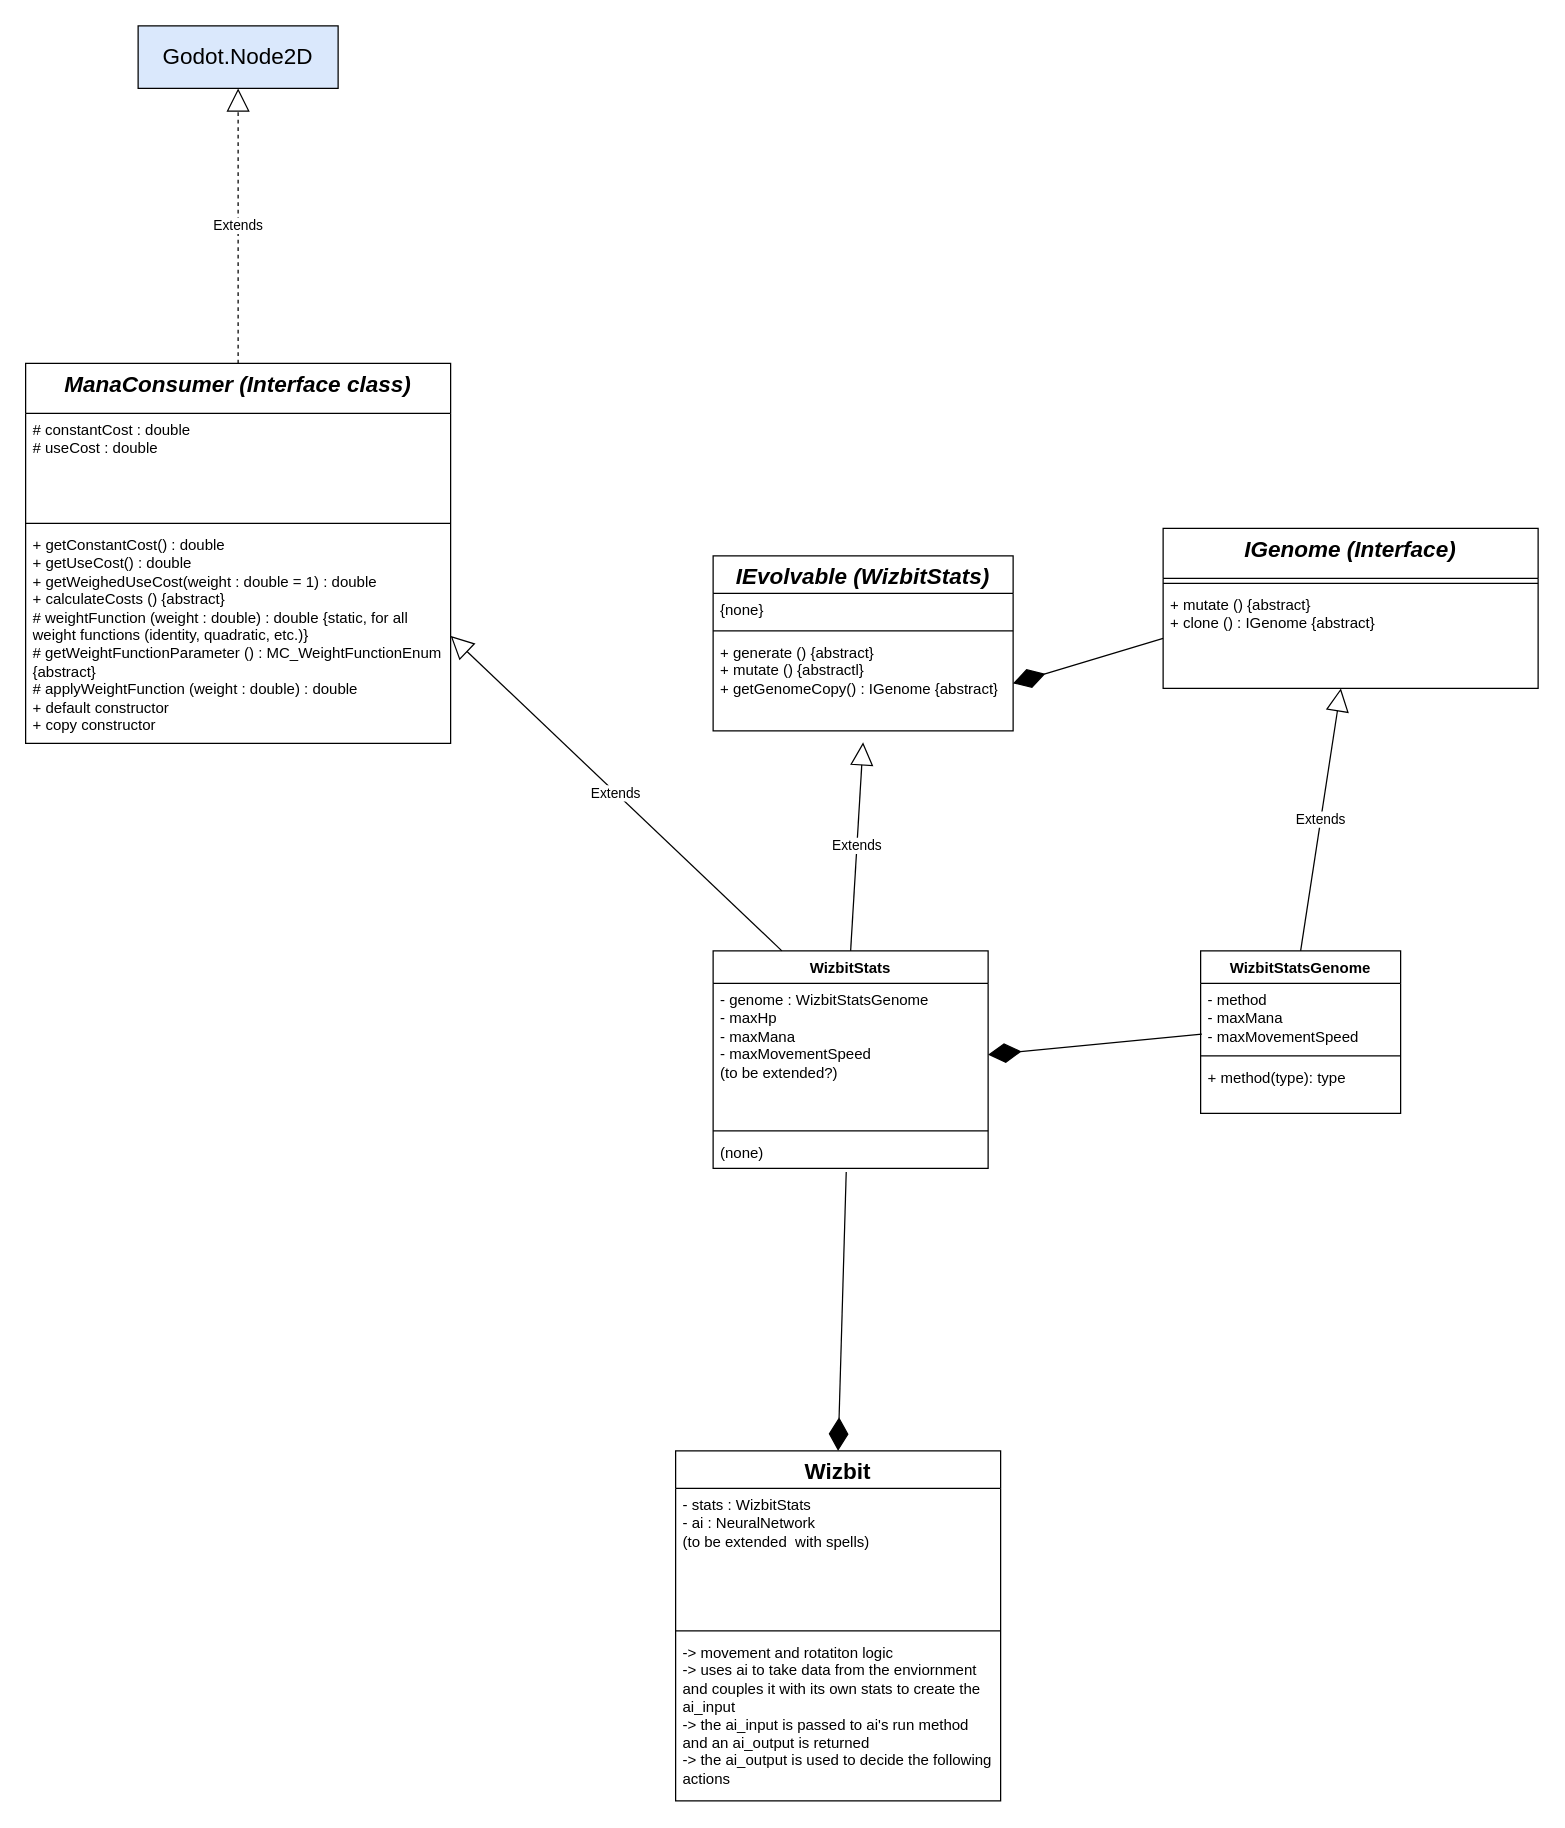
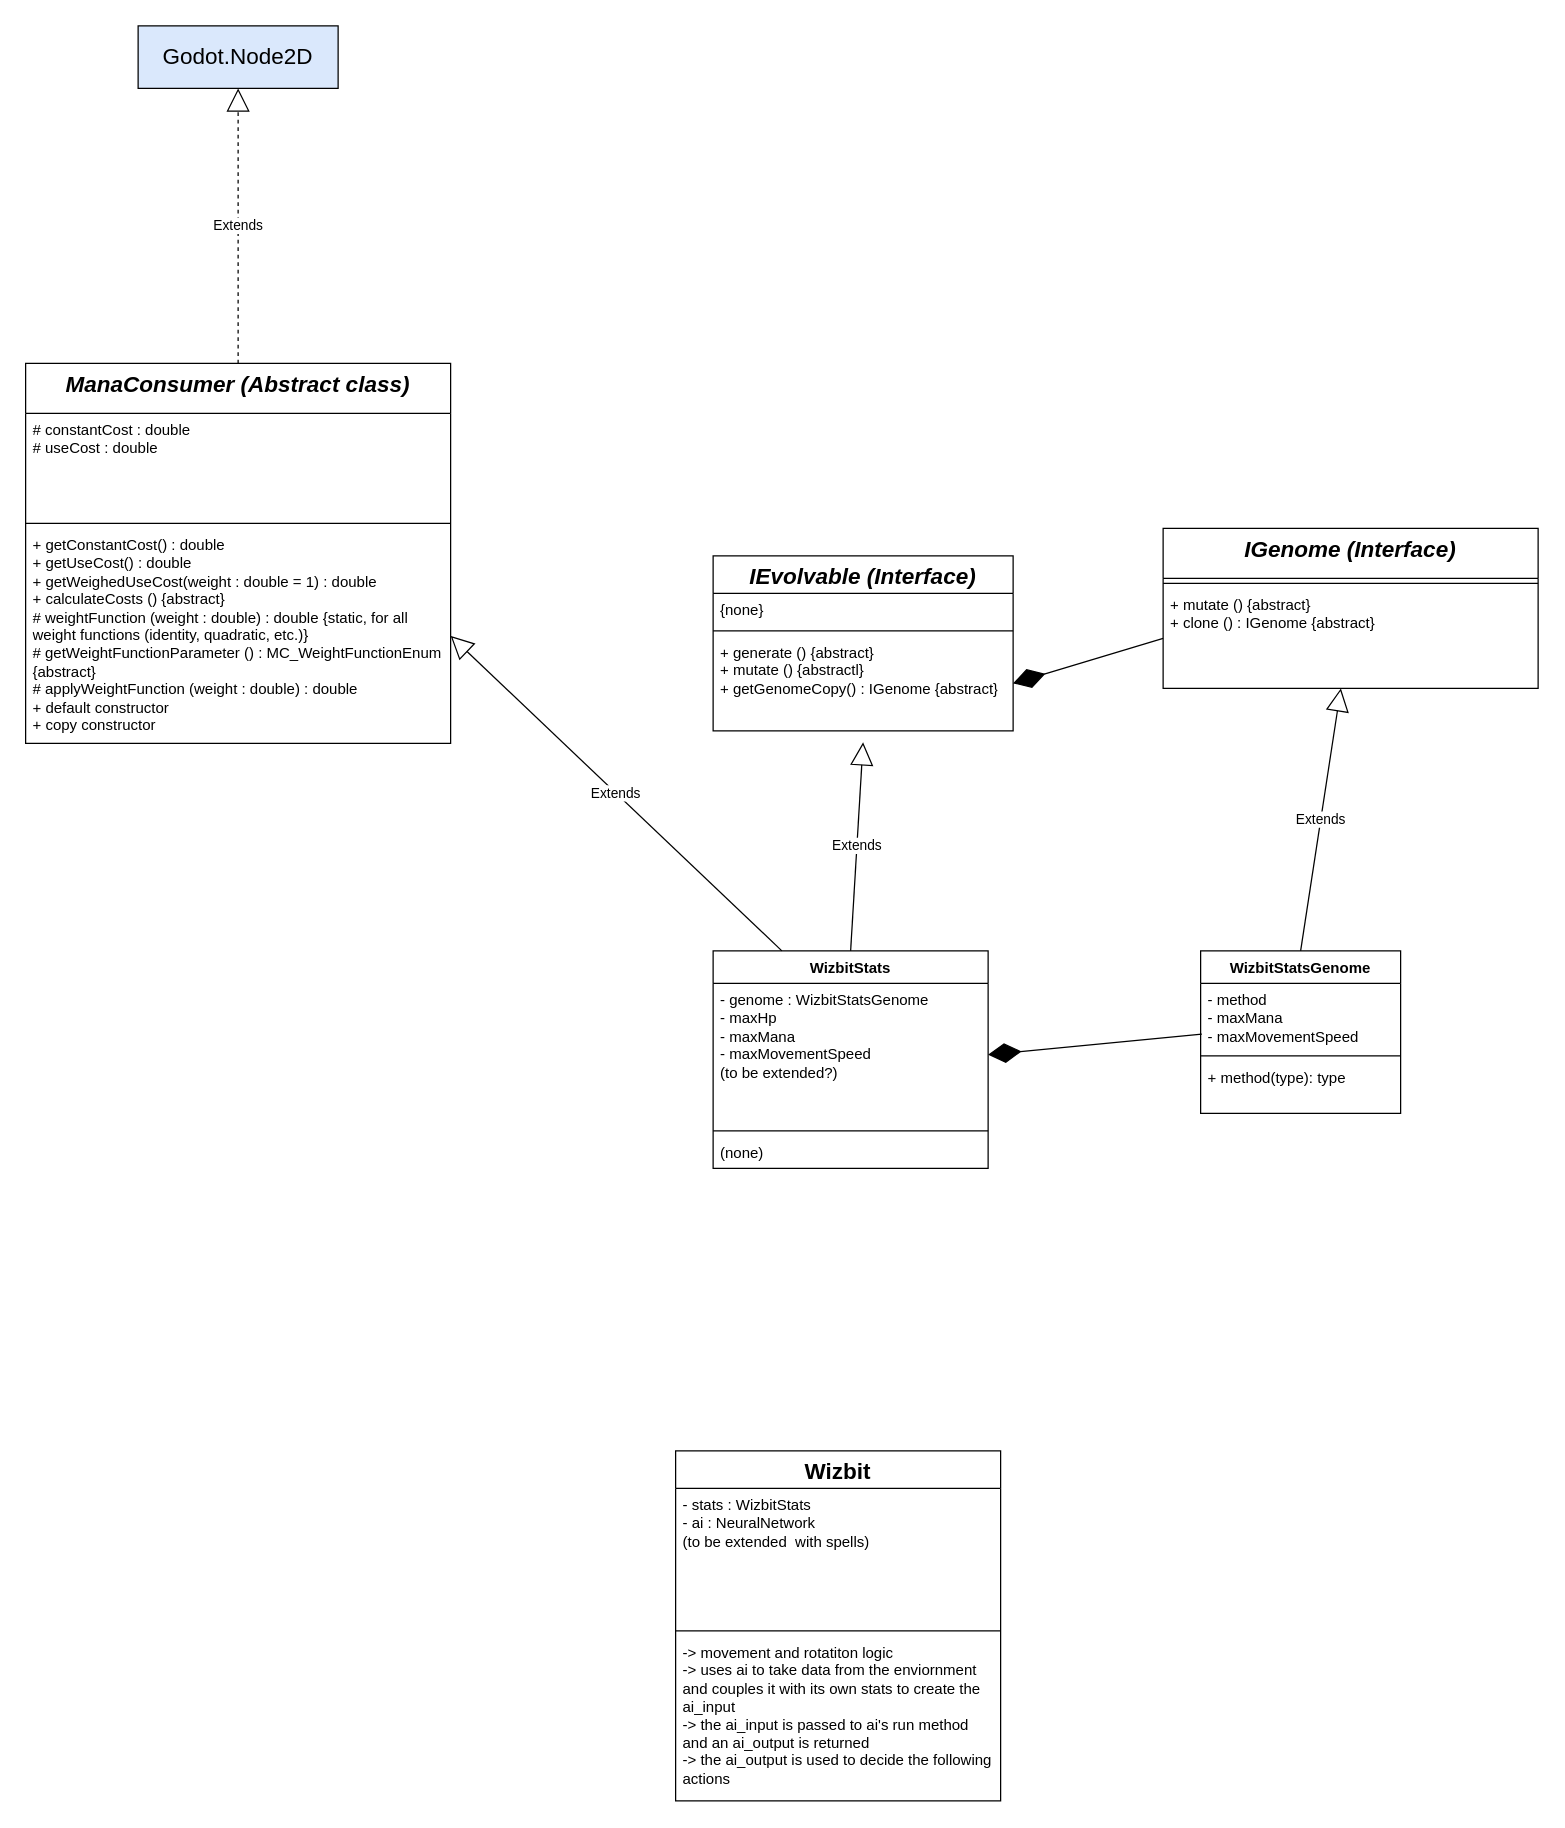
(238, 381) -> (238, 381)
(863, 573) -> (863, 573)
(843, 1295) -> none
